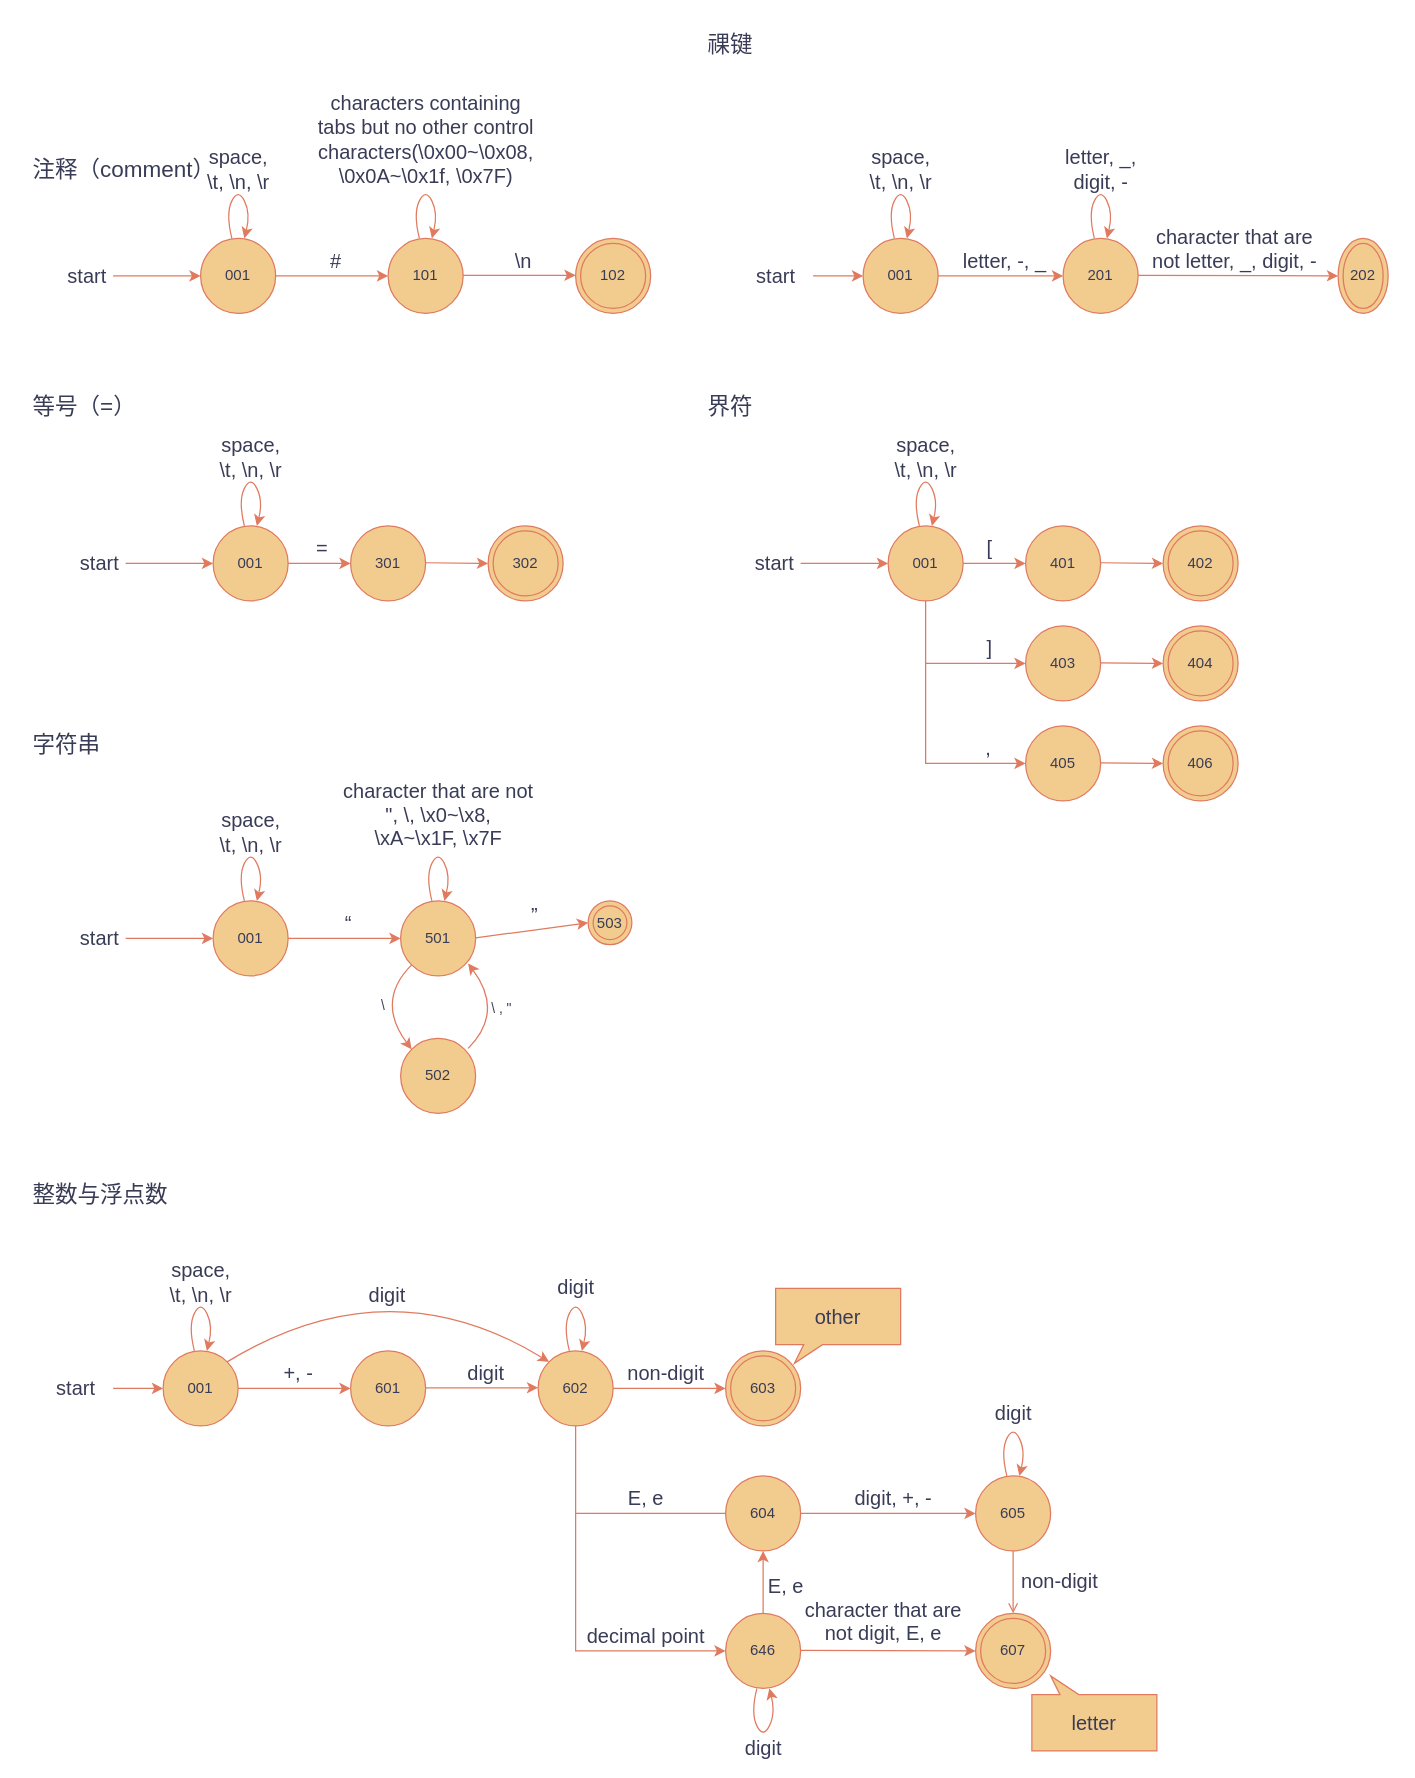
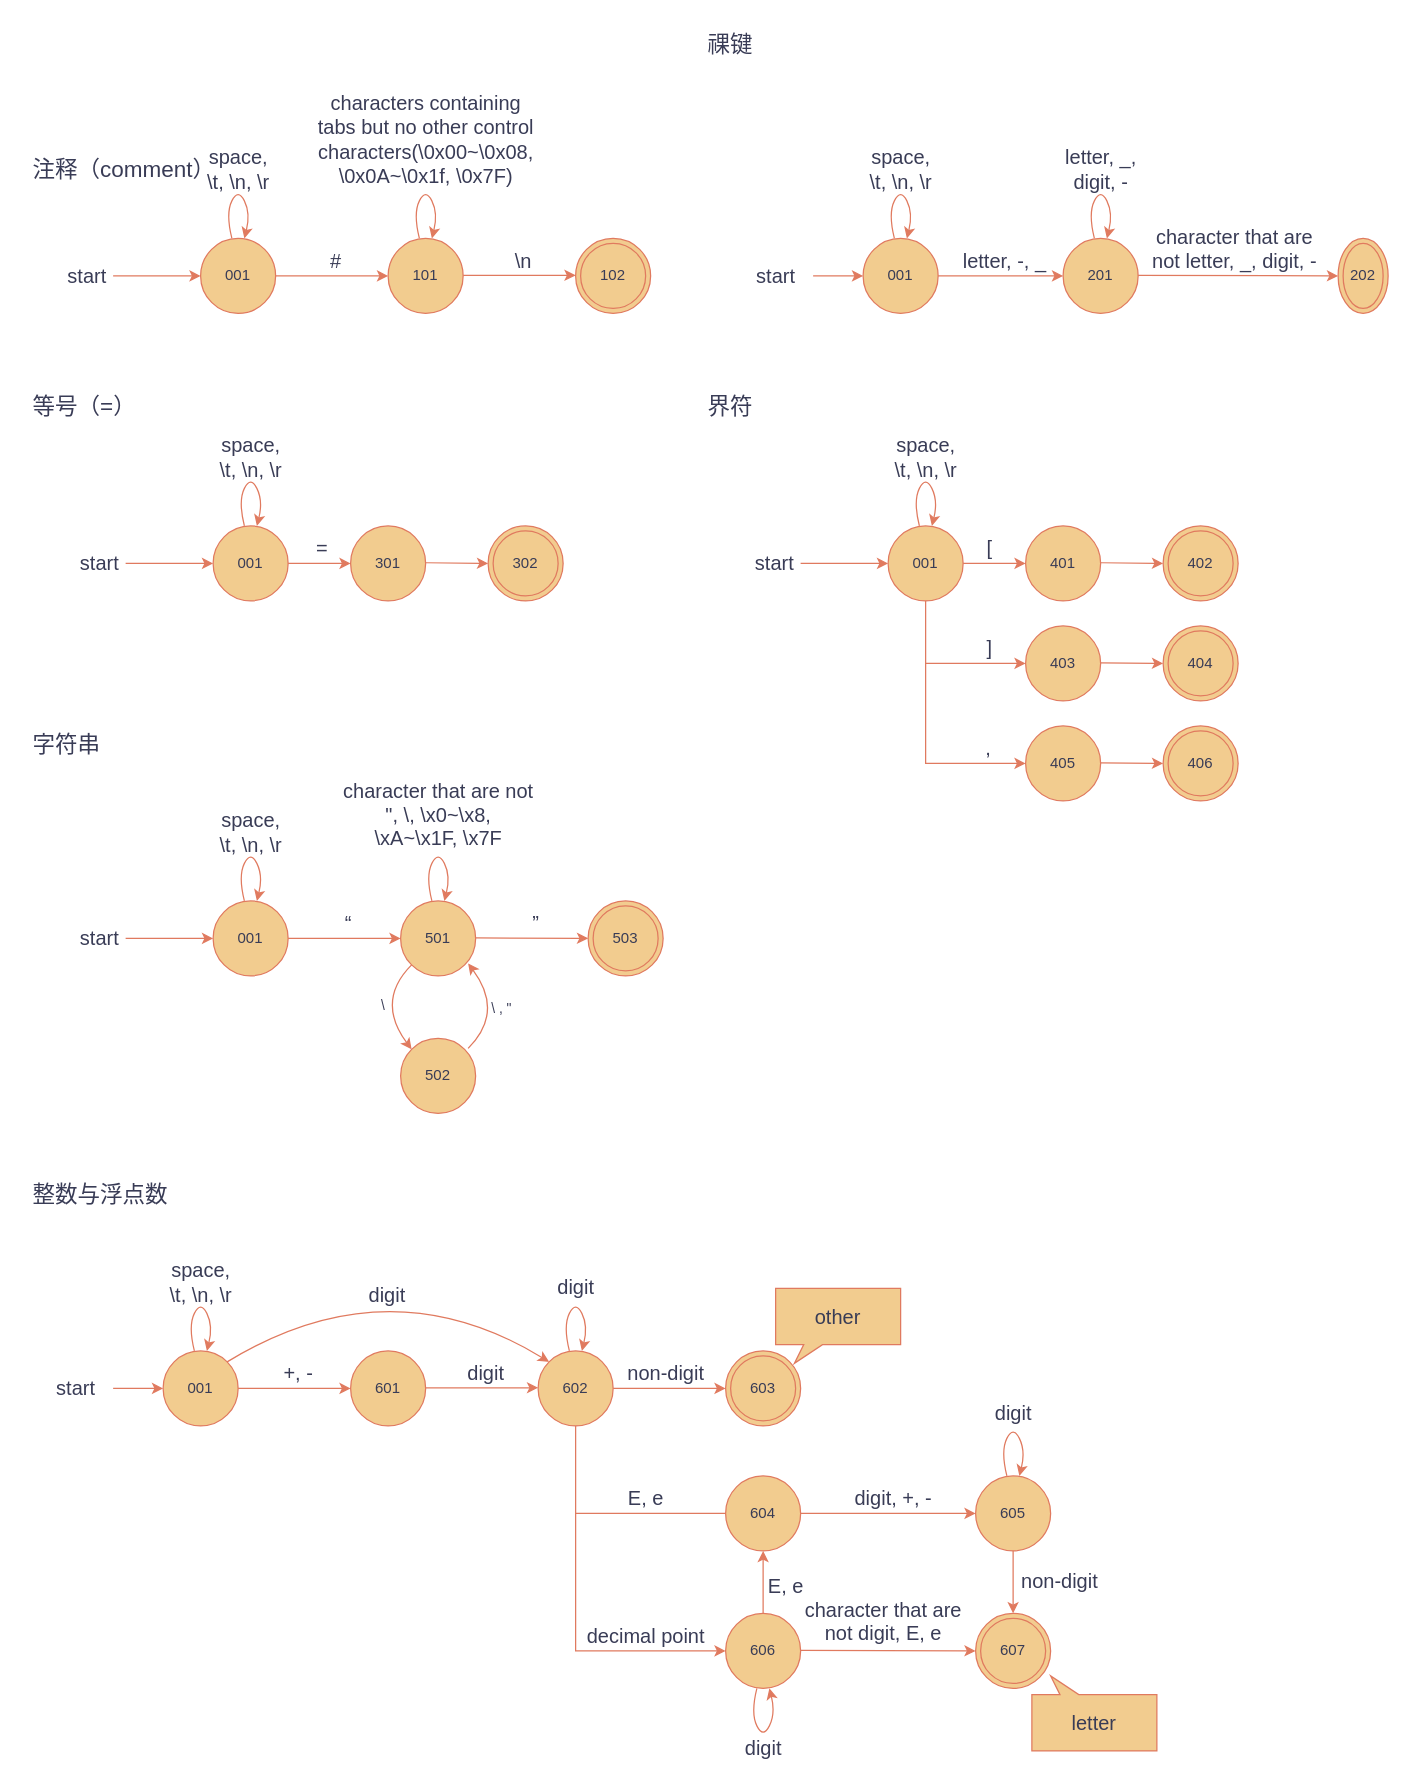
(610, 923) -> (626, 938)
(1013, 1605) -> (1013, 1603)
(763, 1651) -> (763, 1651)
